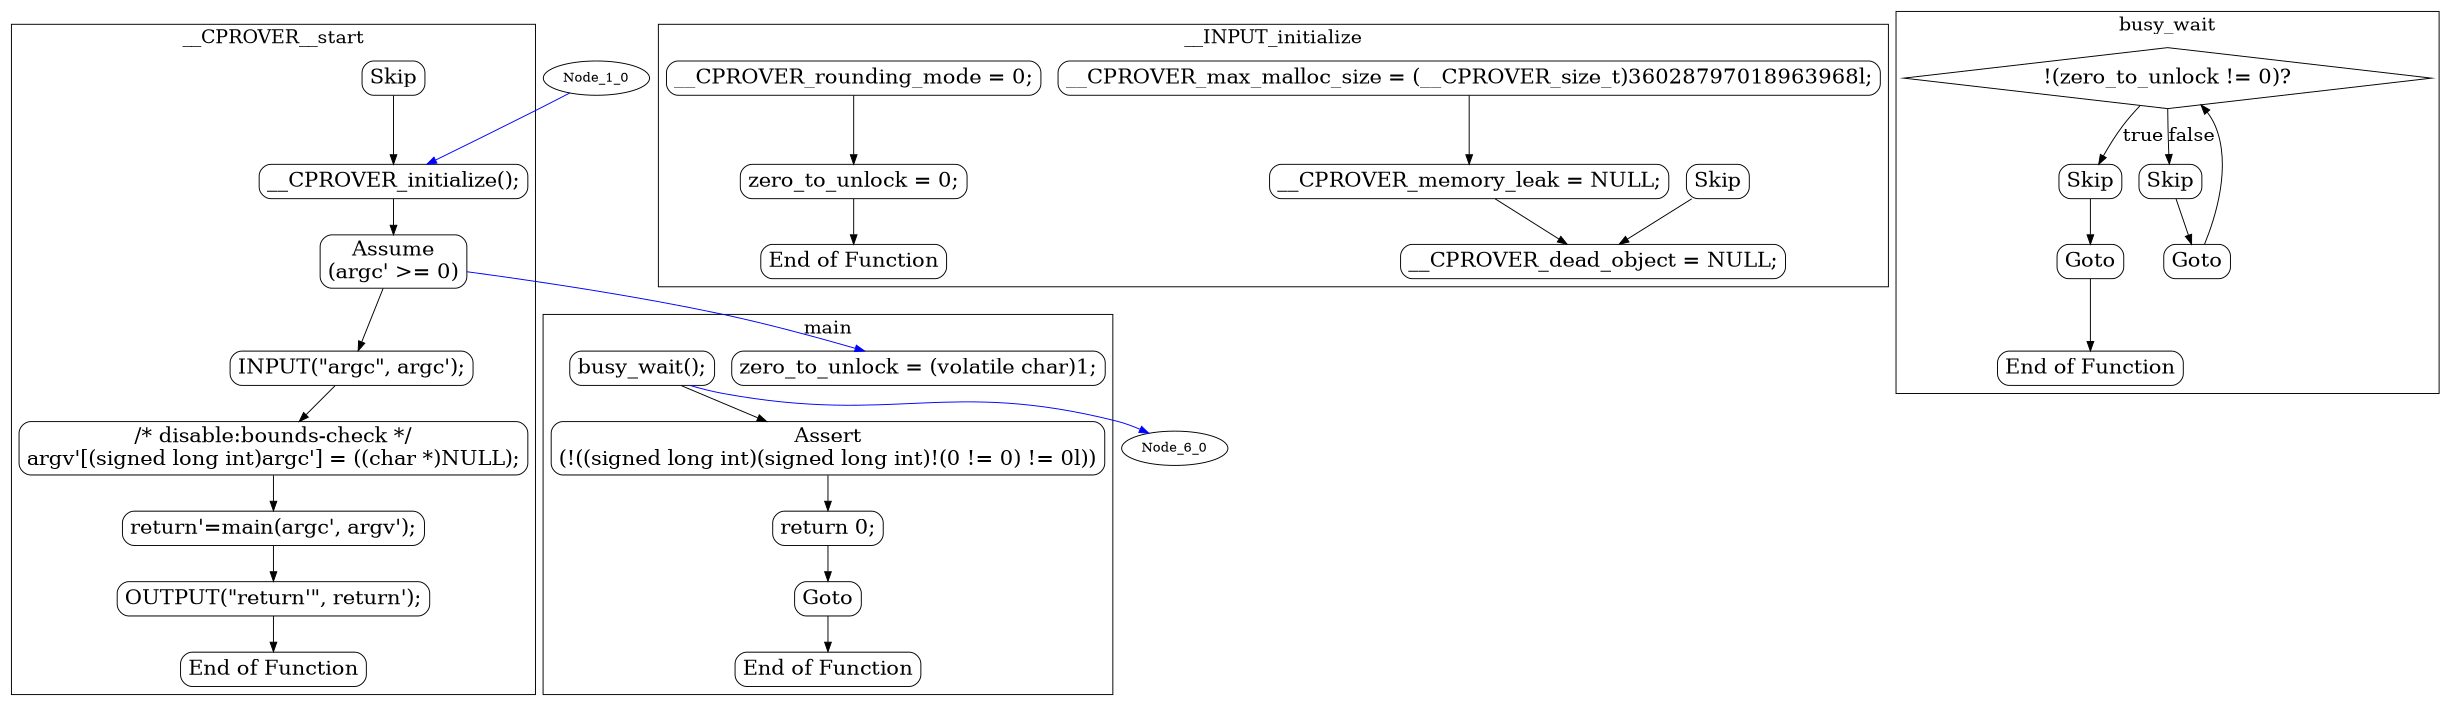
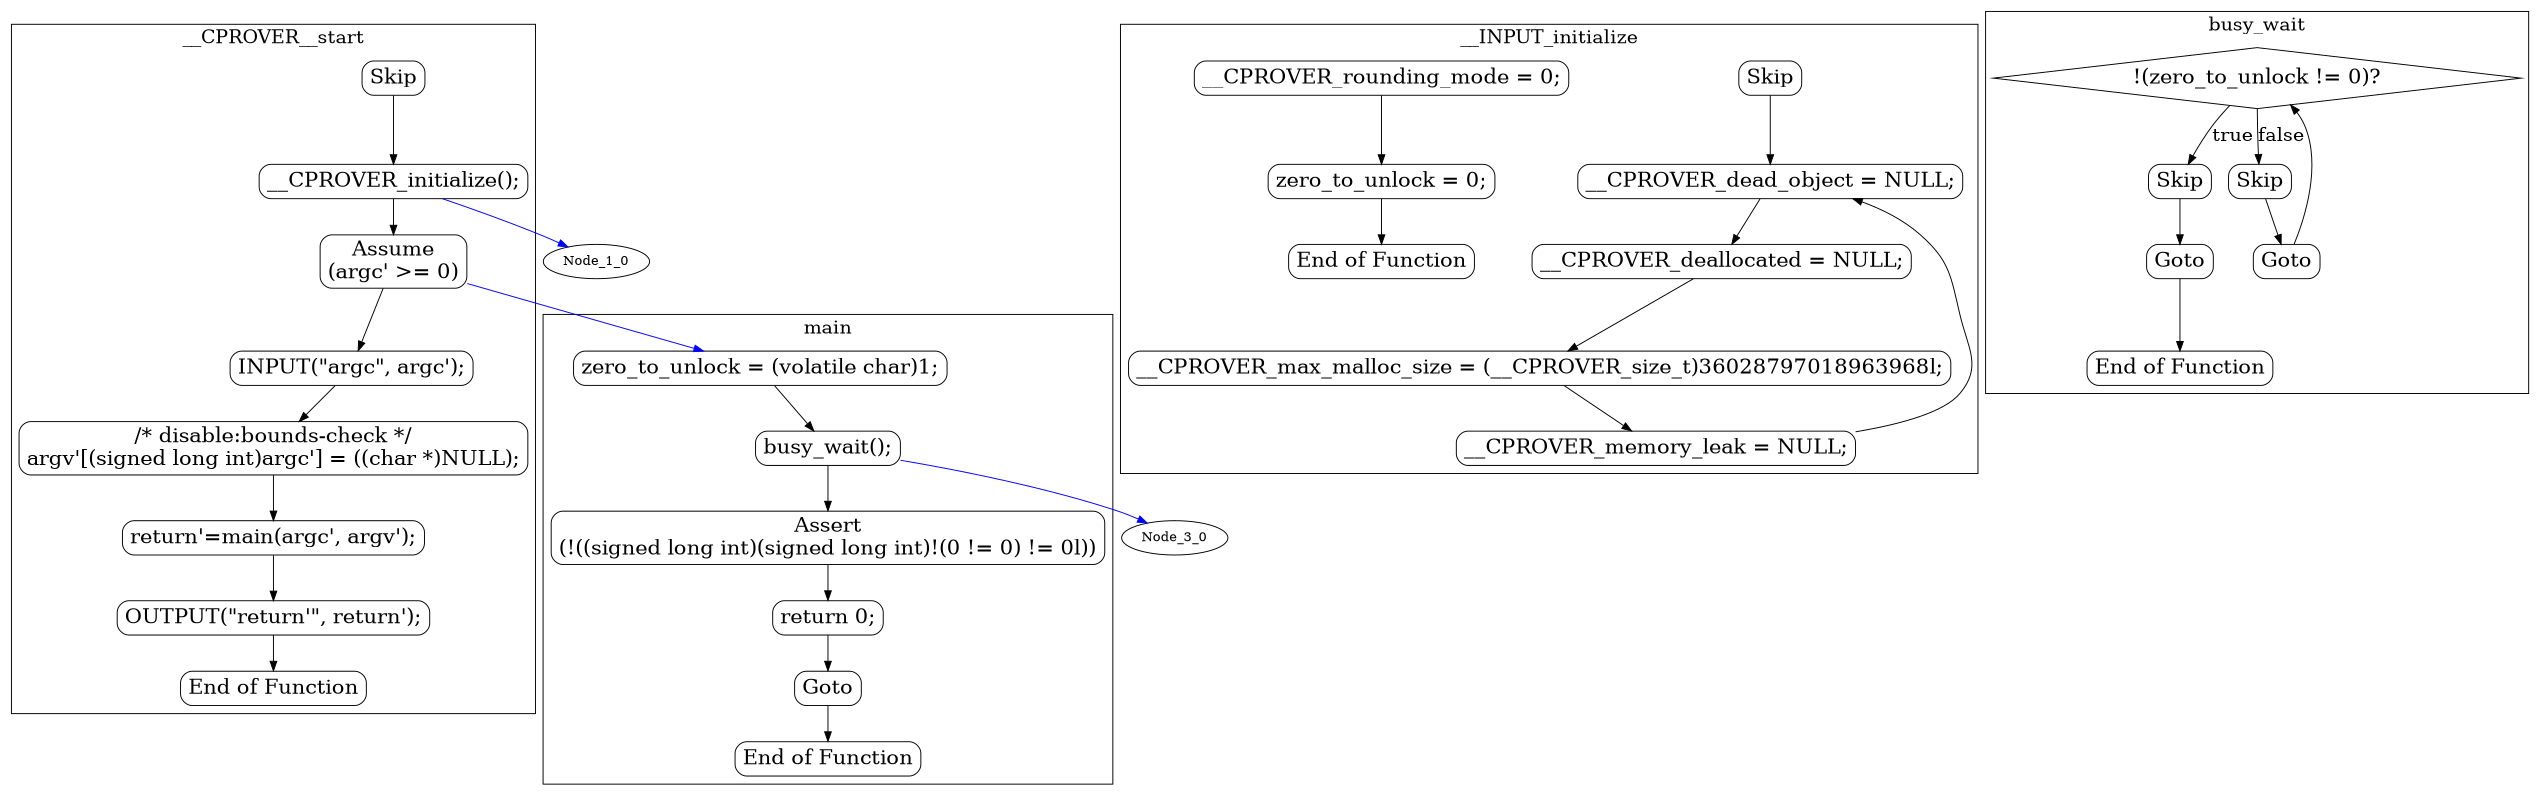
(503, 127) -> (501, 220)
none -> (1722, 262)
none -> (791, 405)
(1175, 448) -> (1175, 538)
